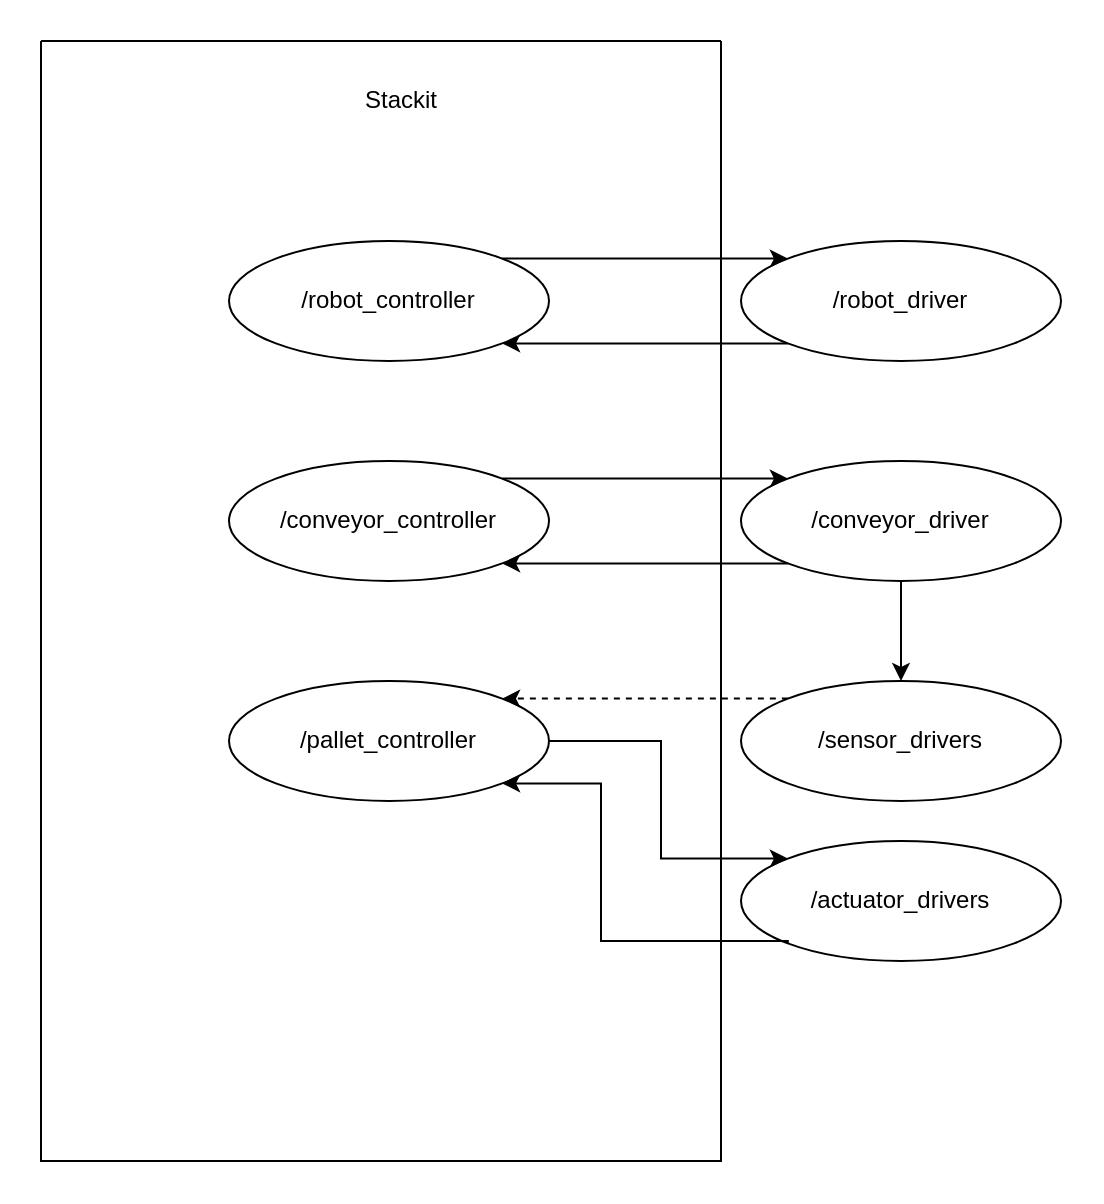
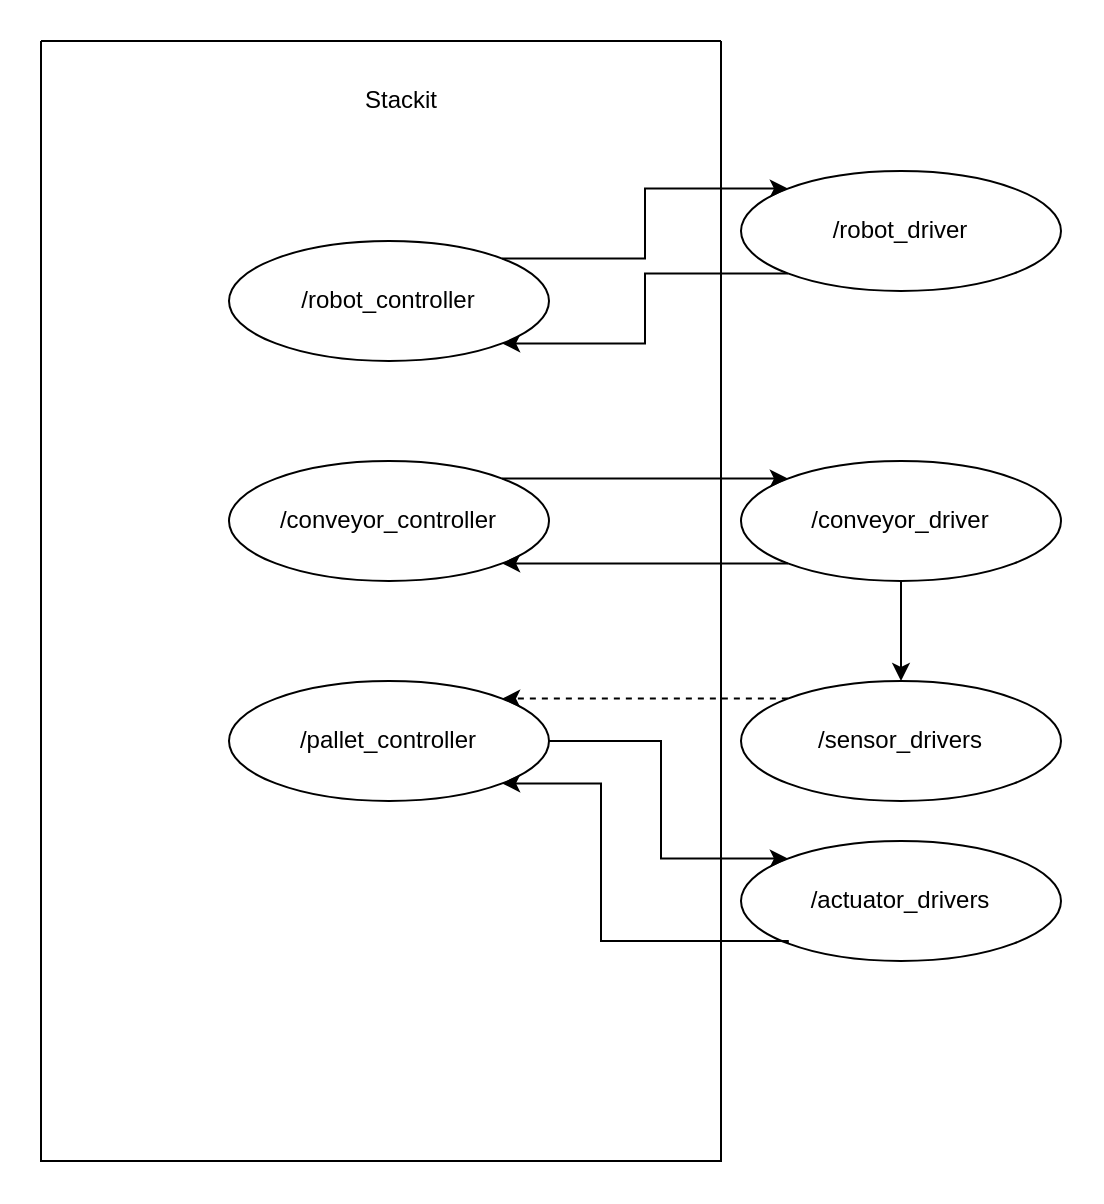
(901, 301) -> (901, 231)
